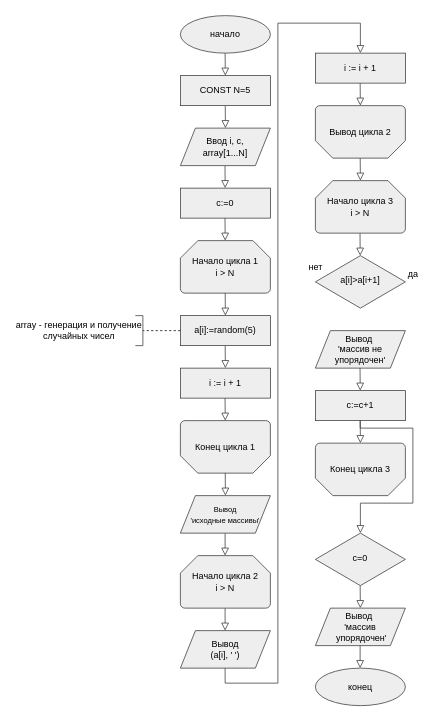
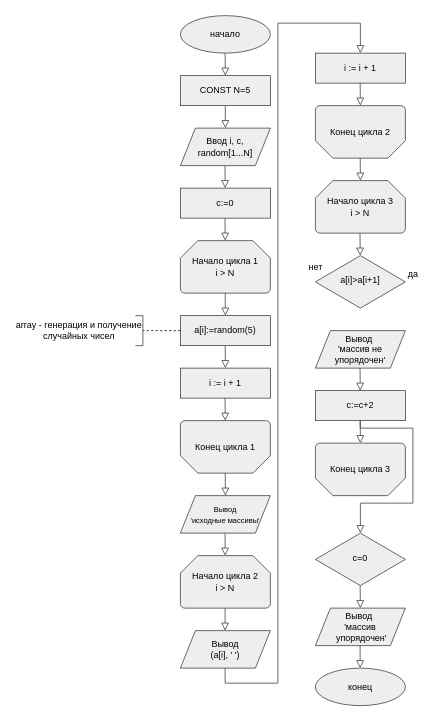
(360, 132) -> (360, 132)
(225, 147) -> (225, 147)
(360, 405) -> (360, 405)
